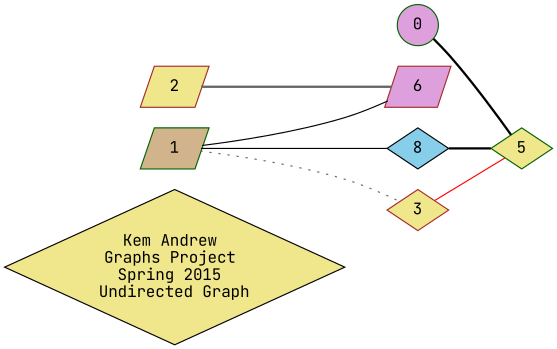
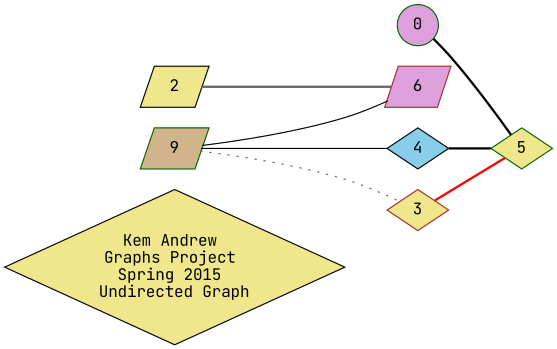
(175, 87) -> (175, 87)
(175, 148) -> (175, 148)
(418, 148) -> (418, 148)
(470, 179) -> (470, 179)
